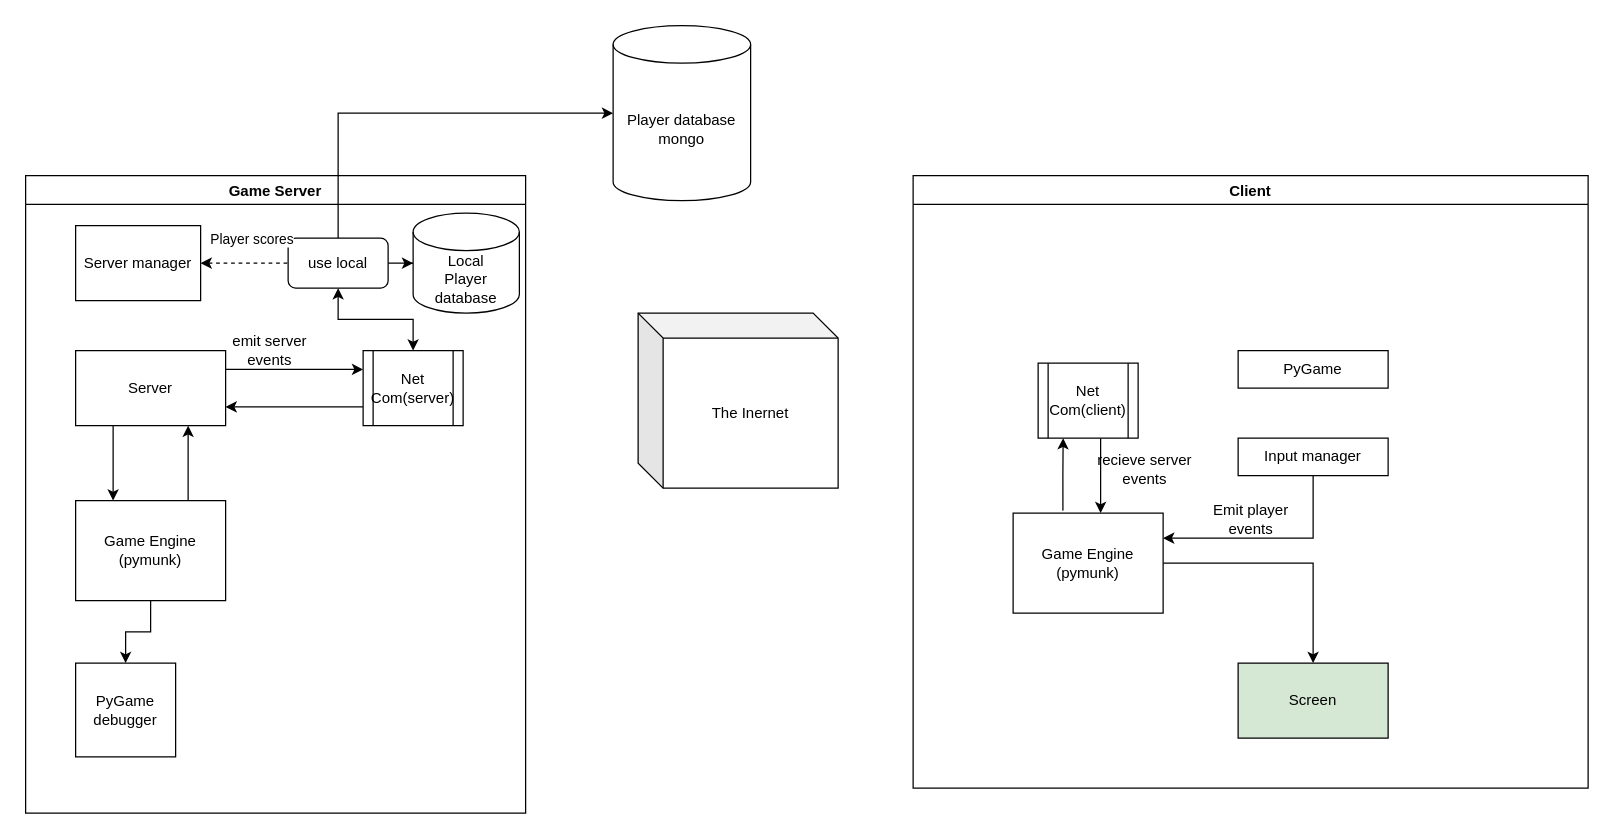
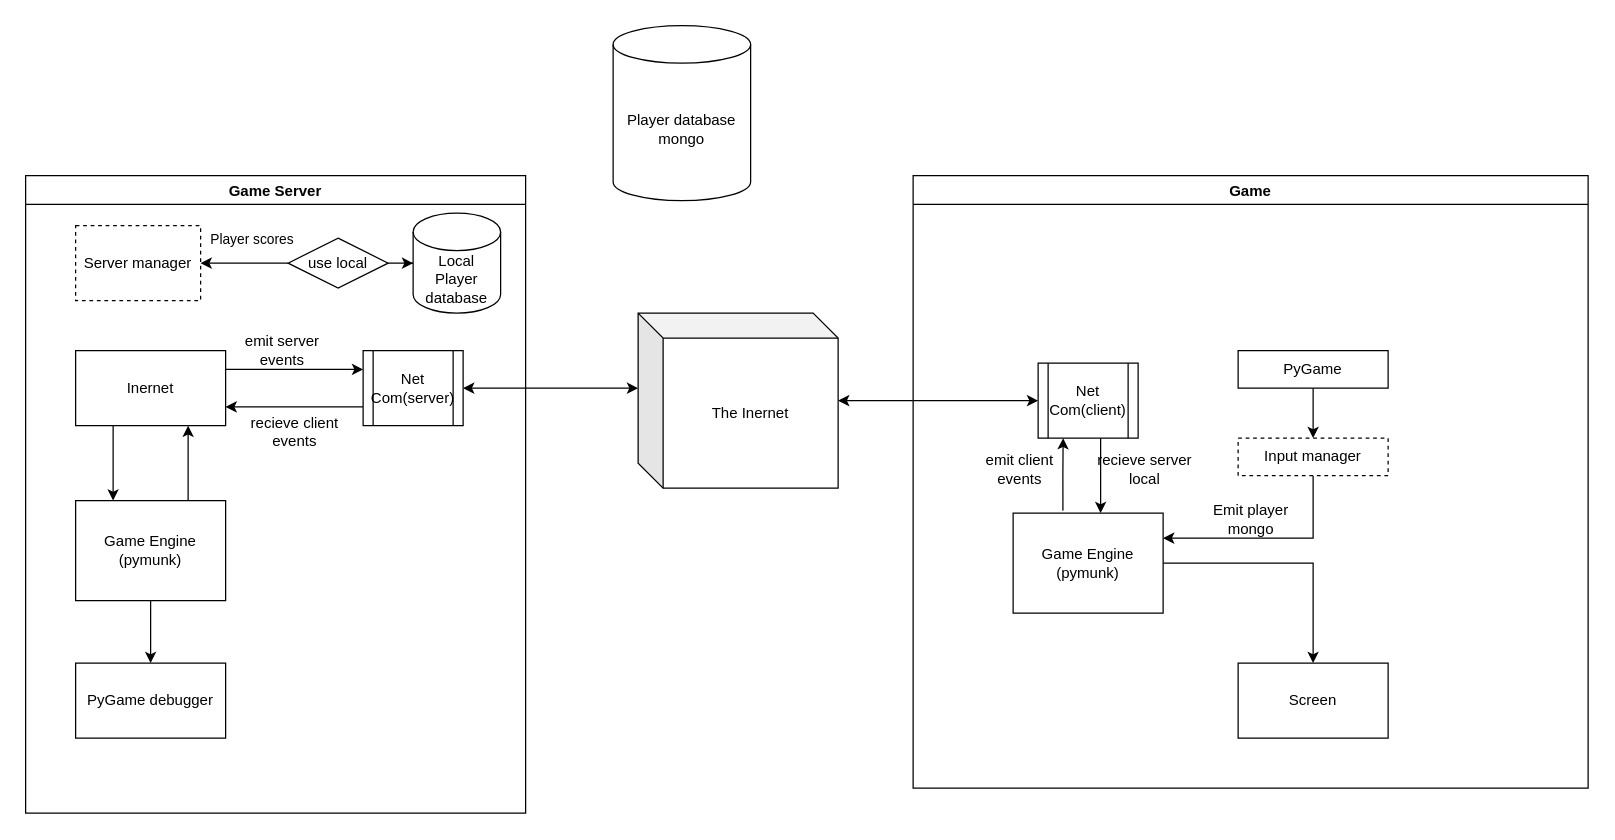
(409, 113) -> none
(1250, 191) -> (1250, 191)
(138, 263) -> (138, 263)
(249, 263) -> (249, 263)
(338, 263) -> (338, 263)
(466, 263) -> (457, 263)
(376, 319) -> (550, 388)
(269, 351) -> (282, 351)
(151, 388) -> (151, 388)
none -> (938, 401)
none -> (1313, 409)
none -> (294, 432)
(1313, 457) -> (1313, 457)
none -> (1019, 469)
(1145, 469) -> (1145, 469)
(1251, 519) -> (1251, 519)
(1313, 701) -> (1313, 701)
(126, 710) -> (151, 701)
